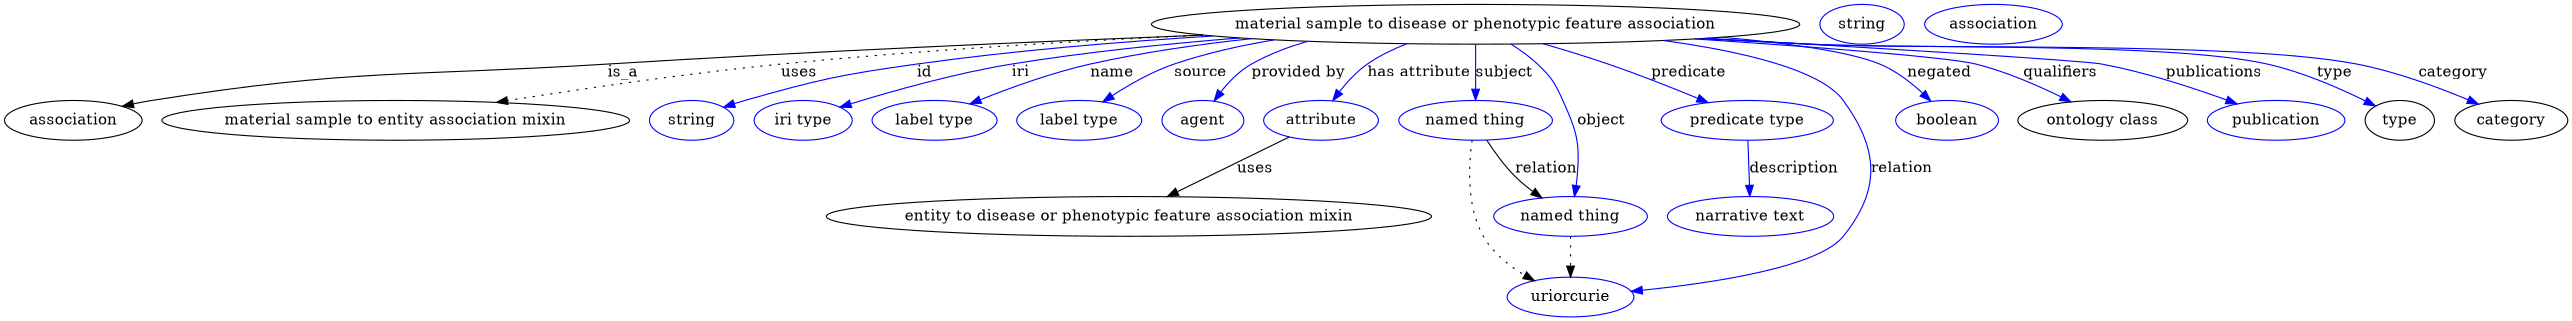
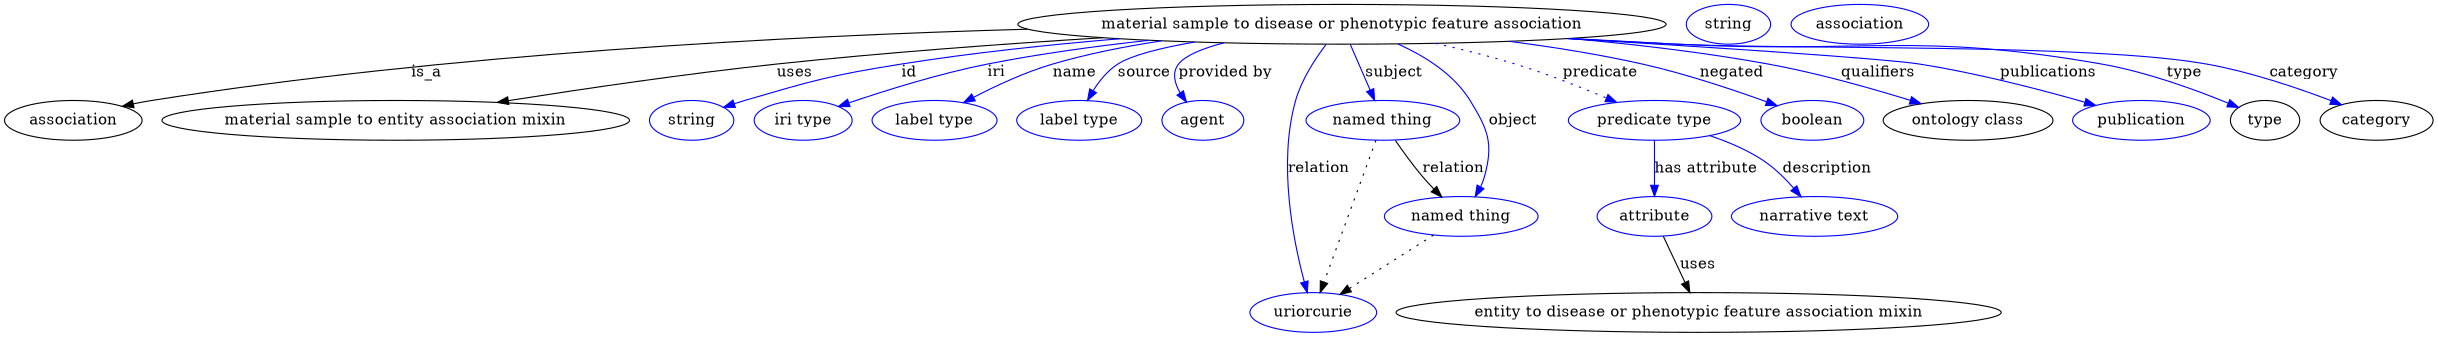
(854, 57) -> (805, 61)
(1370, 63) -> (1654, 163)
(1621, 69) -> (1522, 66)
